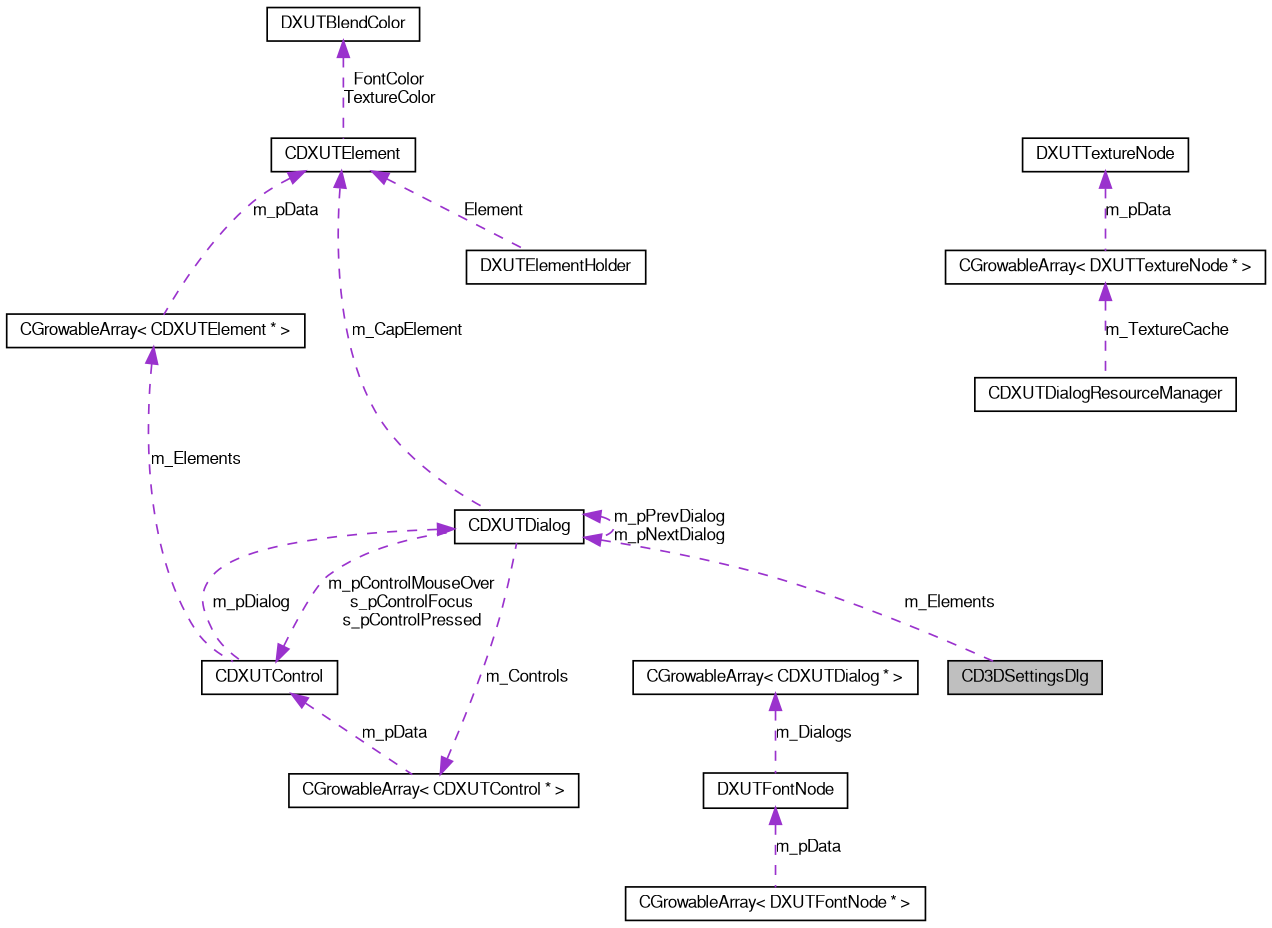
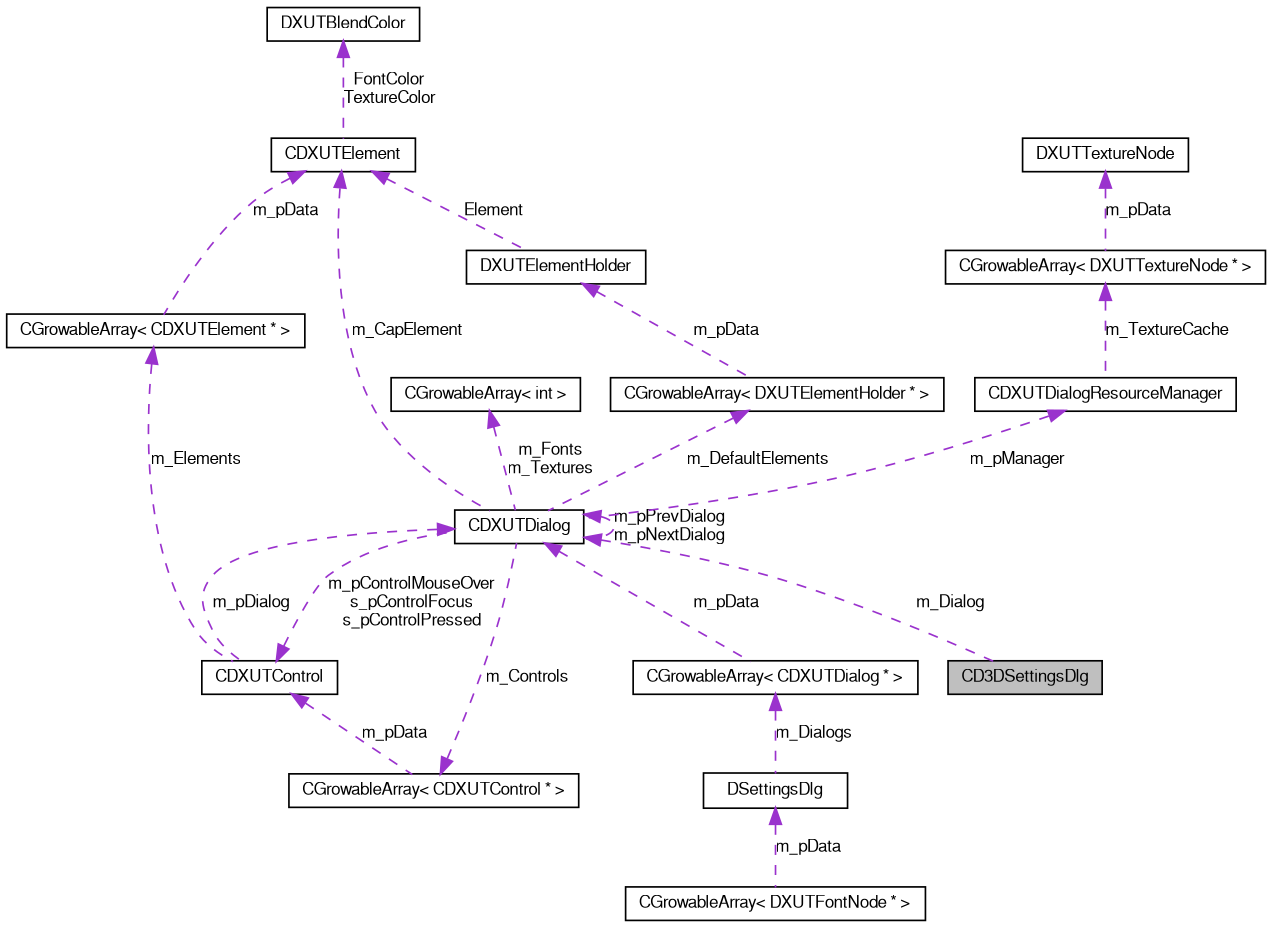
none -> (486, 394)
none -> (777, 394)
none -> (820, 482)
(951, 603) -> (951, 603)
none -> (655, 606)
(776, 791) -> (776, 791)
